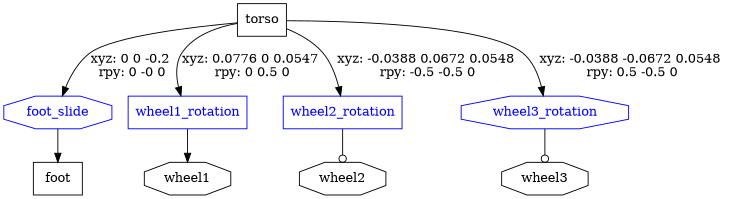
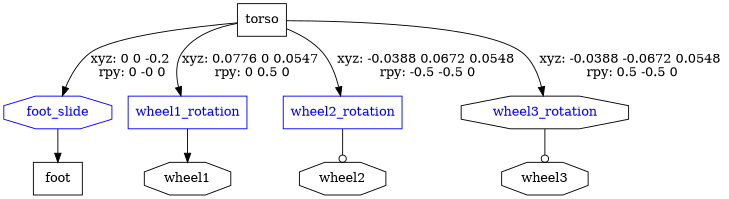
(545, 112) -> (545, 112)
